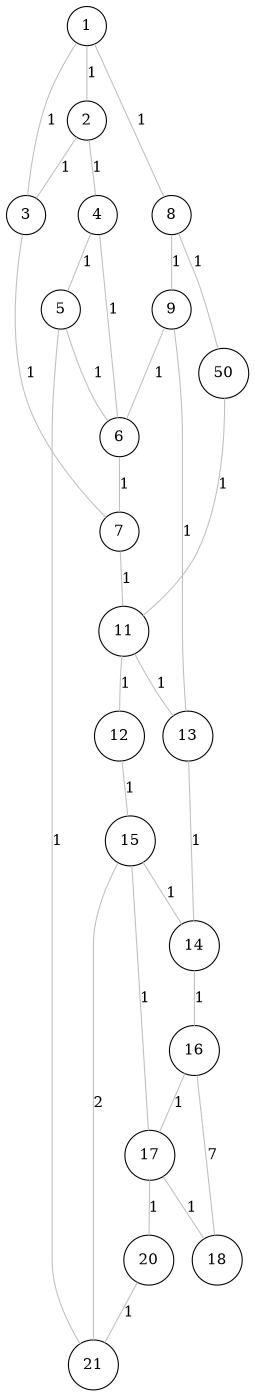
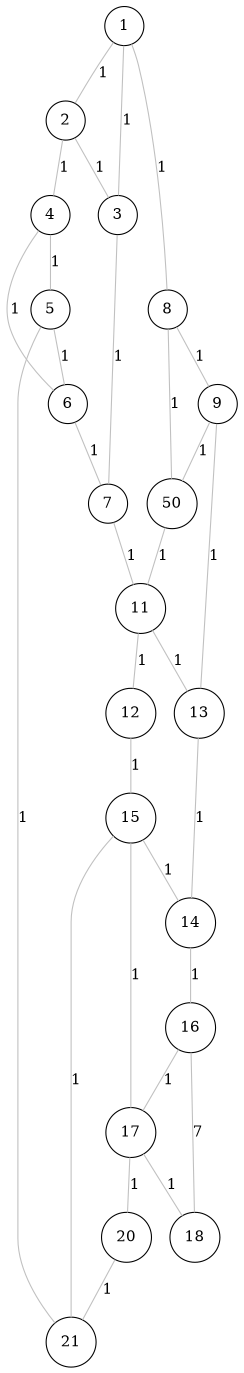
(146, 373) -> (196, 452)
(99, 1103) -> (77, 1080)
